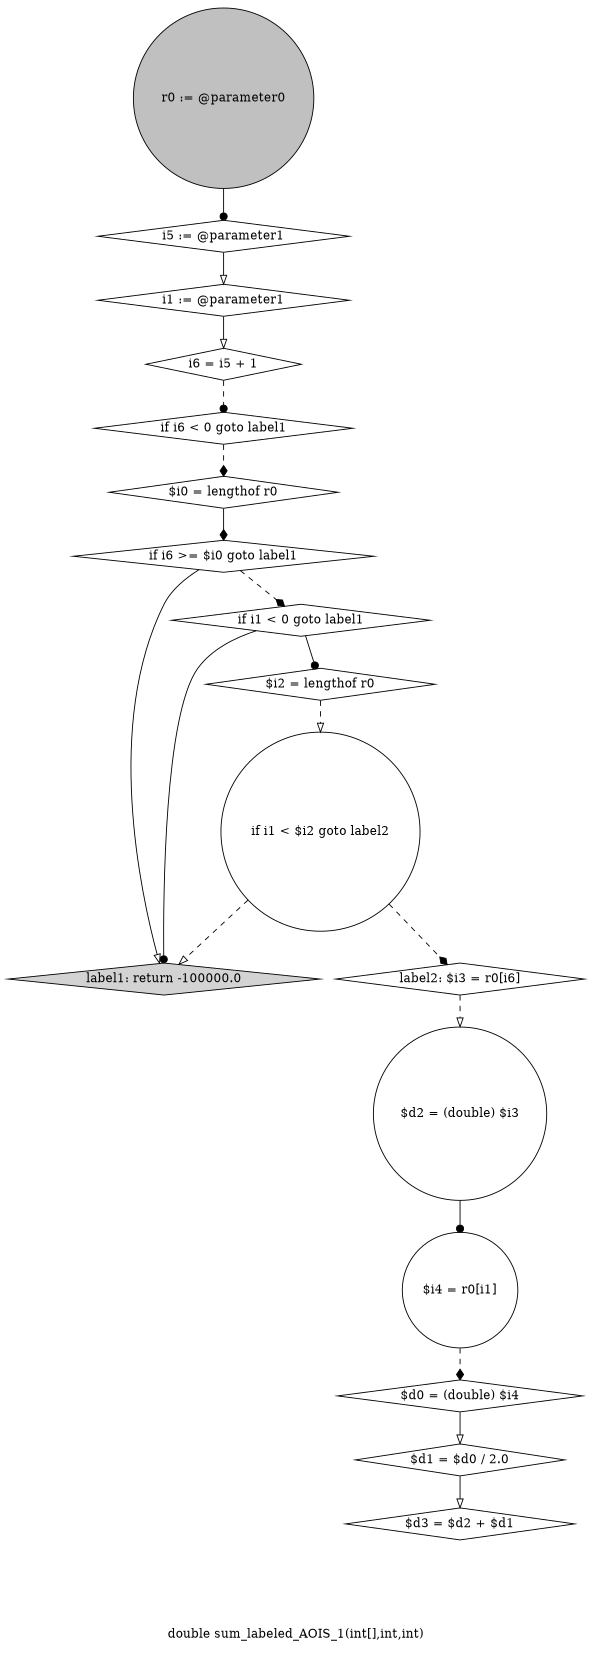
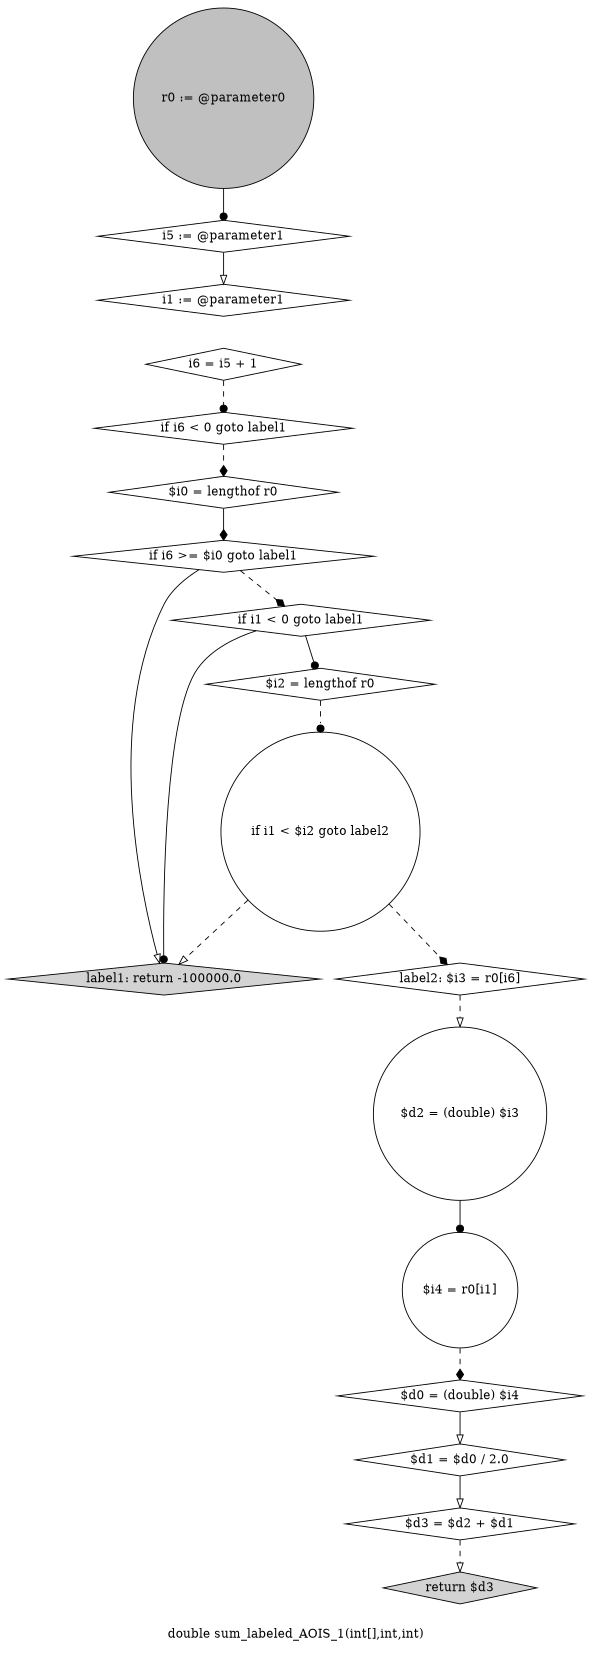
(224, 328) -> none
(320, 712) -> (320, 712)
none -> (460, 1588)
